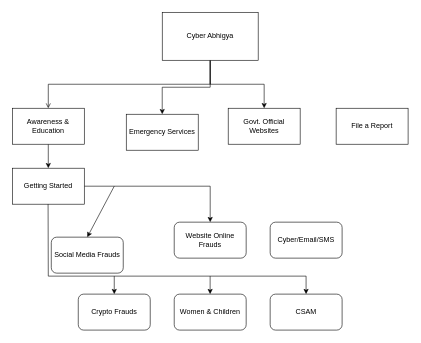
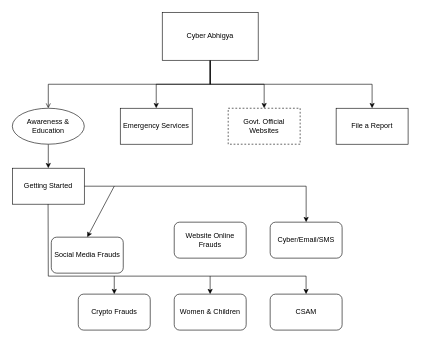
none -> (371, 84)
(48, 126) -> (48, 126)
(264, 126) -> (264, 126)
(162, 132) -> (156, 126)
(210, 216) -> (305, 186)
